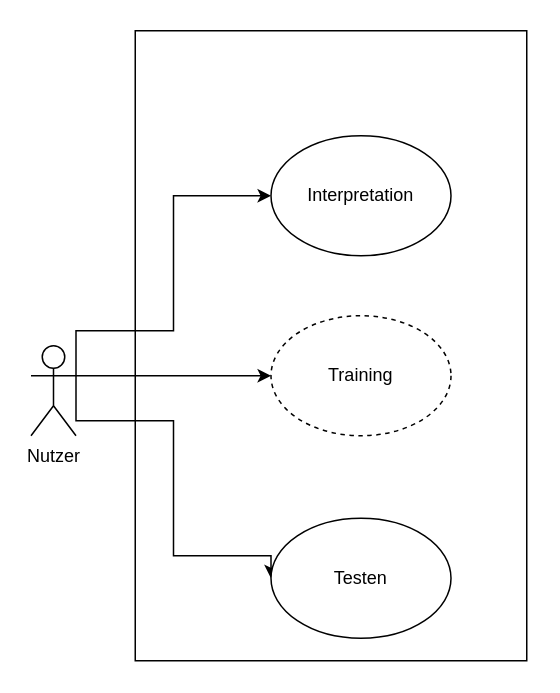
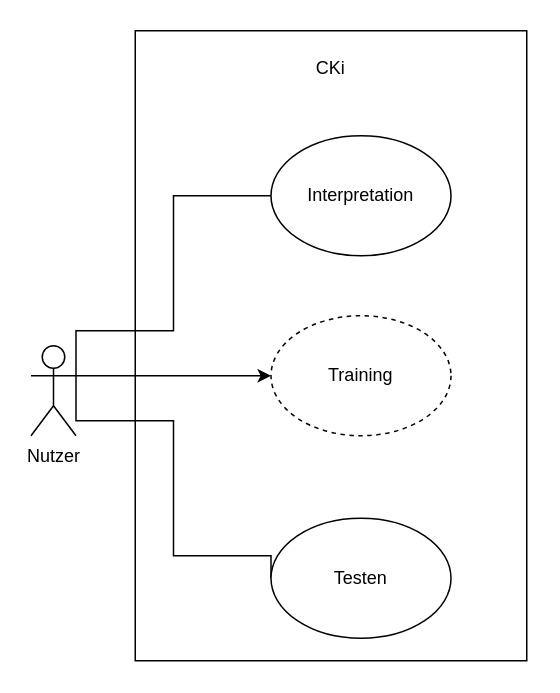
none -> (331, 68)
(259, 196) -> (263, 196)
(271, 567) -> (271, 570)
